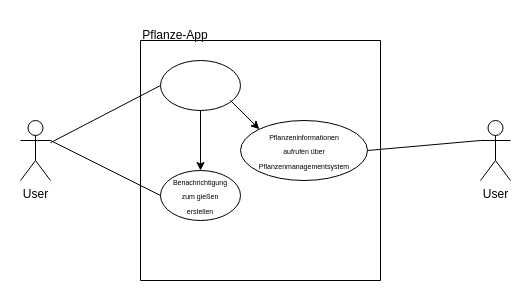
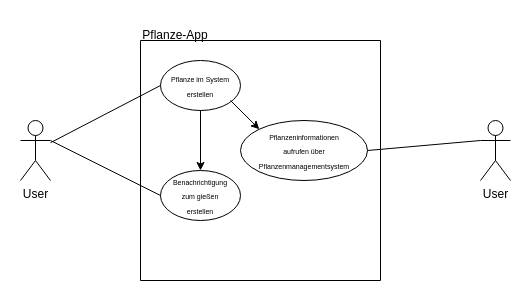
none -> (201, 86)
